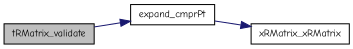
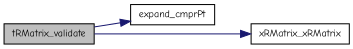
(228, 23) -> (167, 34)
